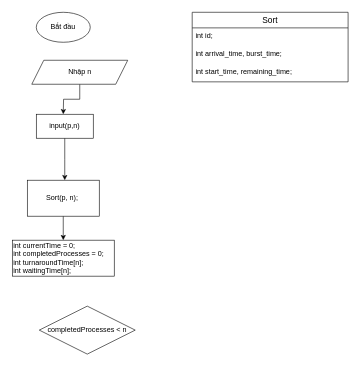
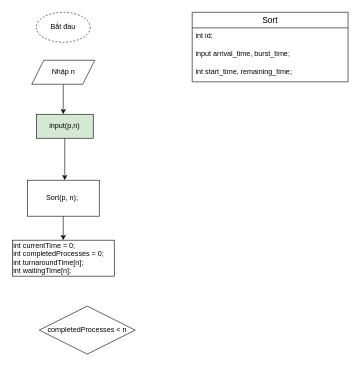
(63, 27) -> (63, 27)
(246, 54) -> (250, 54)
(80, 72) -> (63, 72)
(65, 126) -> (65, 126)
